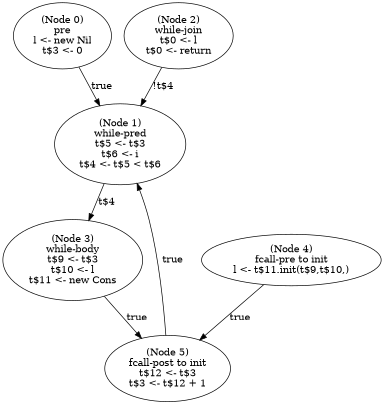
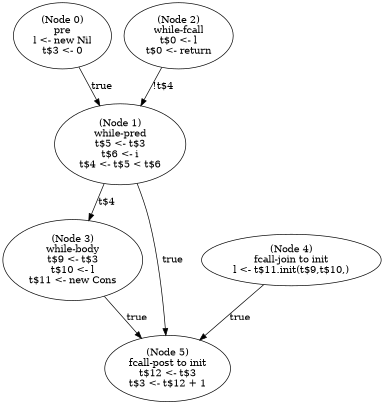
(179, 36) -> (179, 36)
(291, 260) -> (291, 260)
(157, 262) -> (156, 255)
